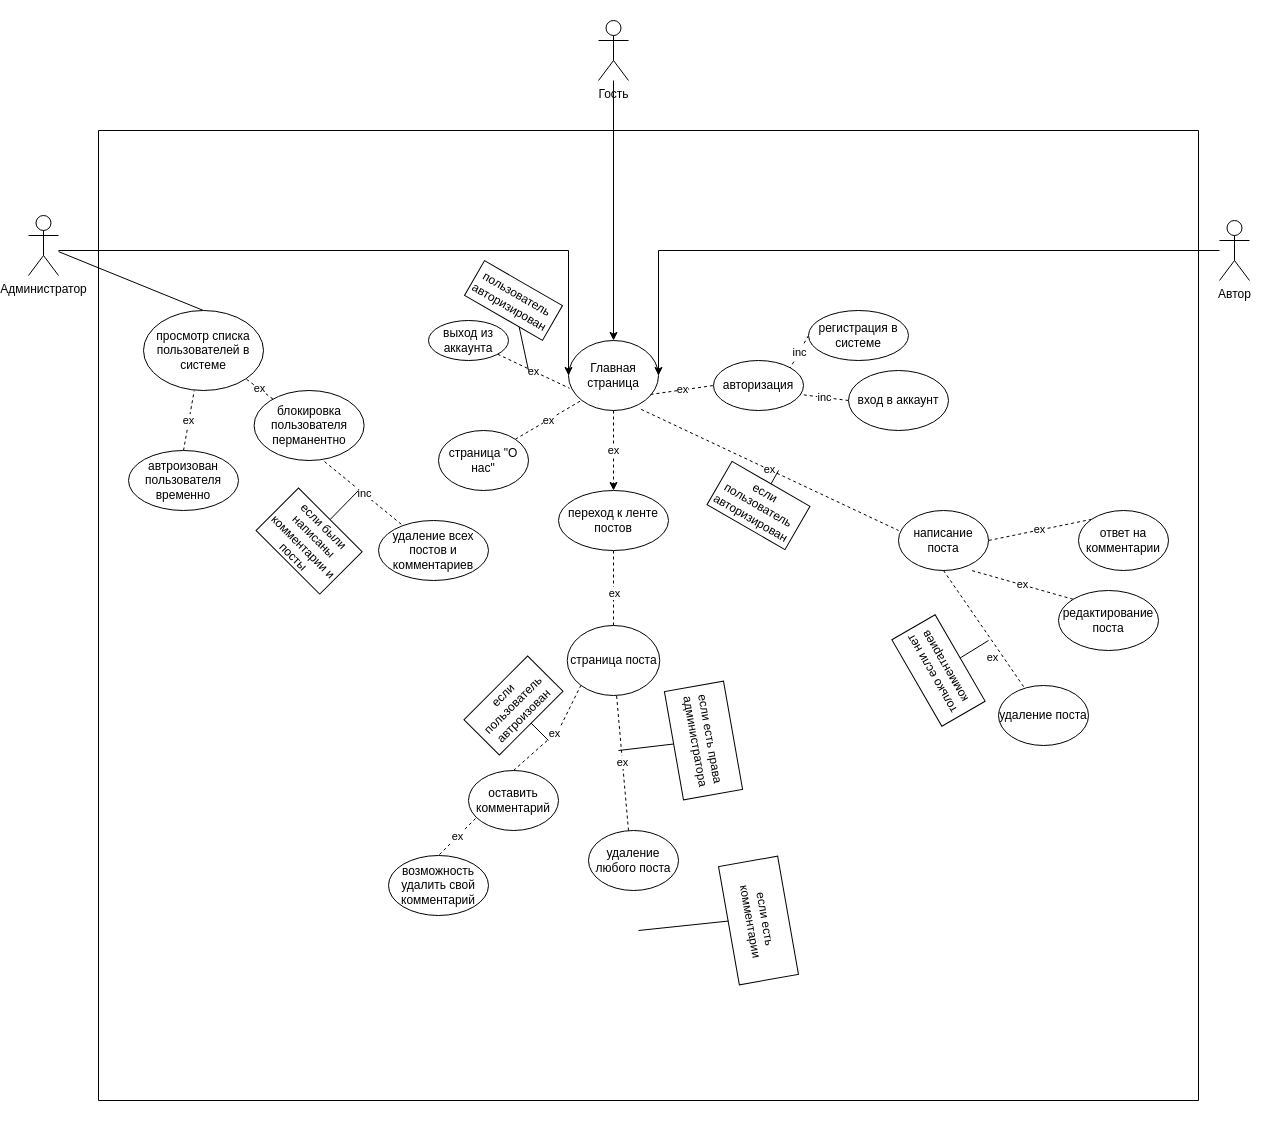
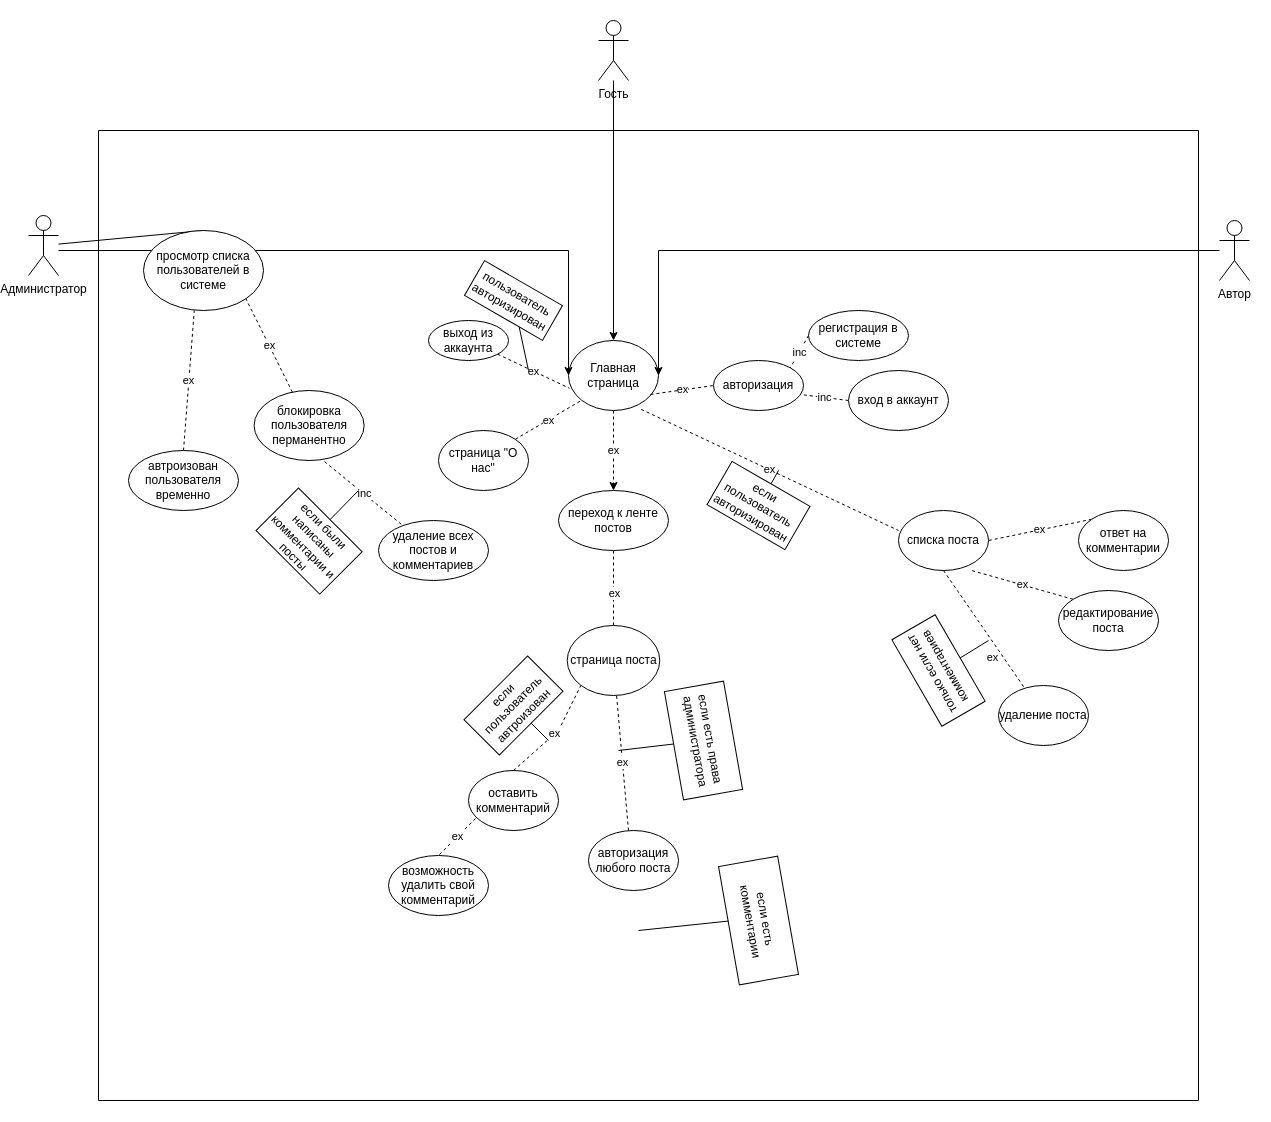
(204, 351) -> (204, 271)
(944, 541) -> (944, 541)
(634, 861) -> (634, 861)
